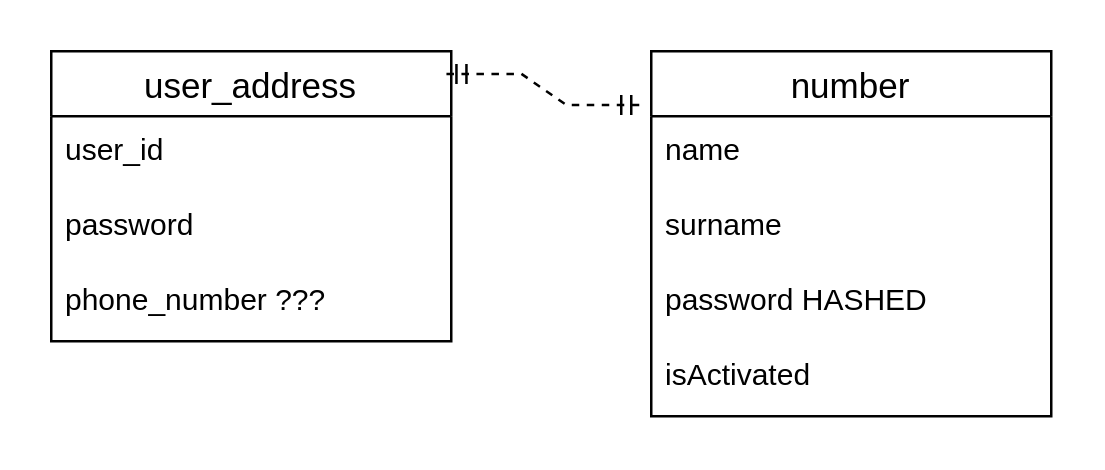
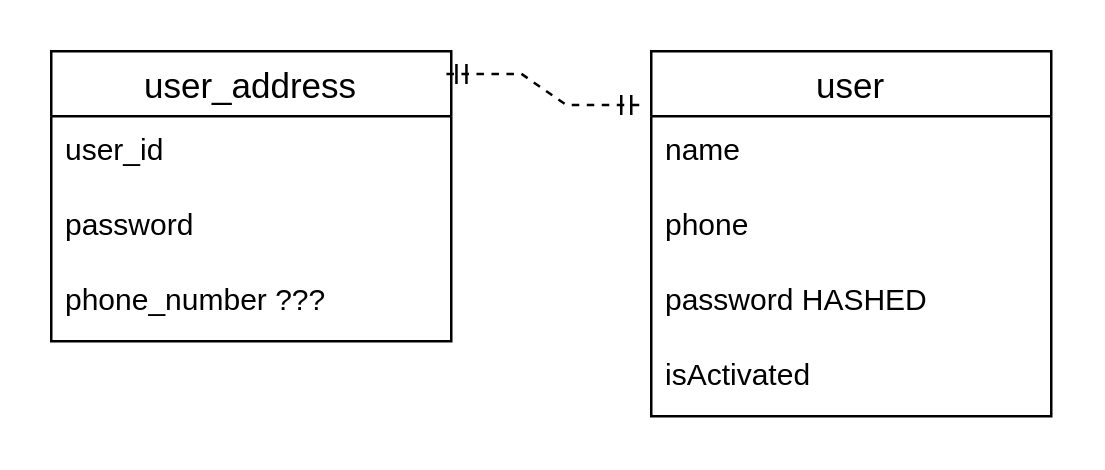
(850, 86) -> (850, 86)
(725, 227) -> (708, 227)
